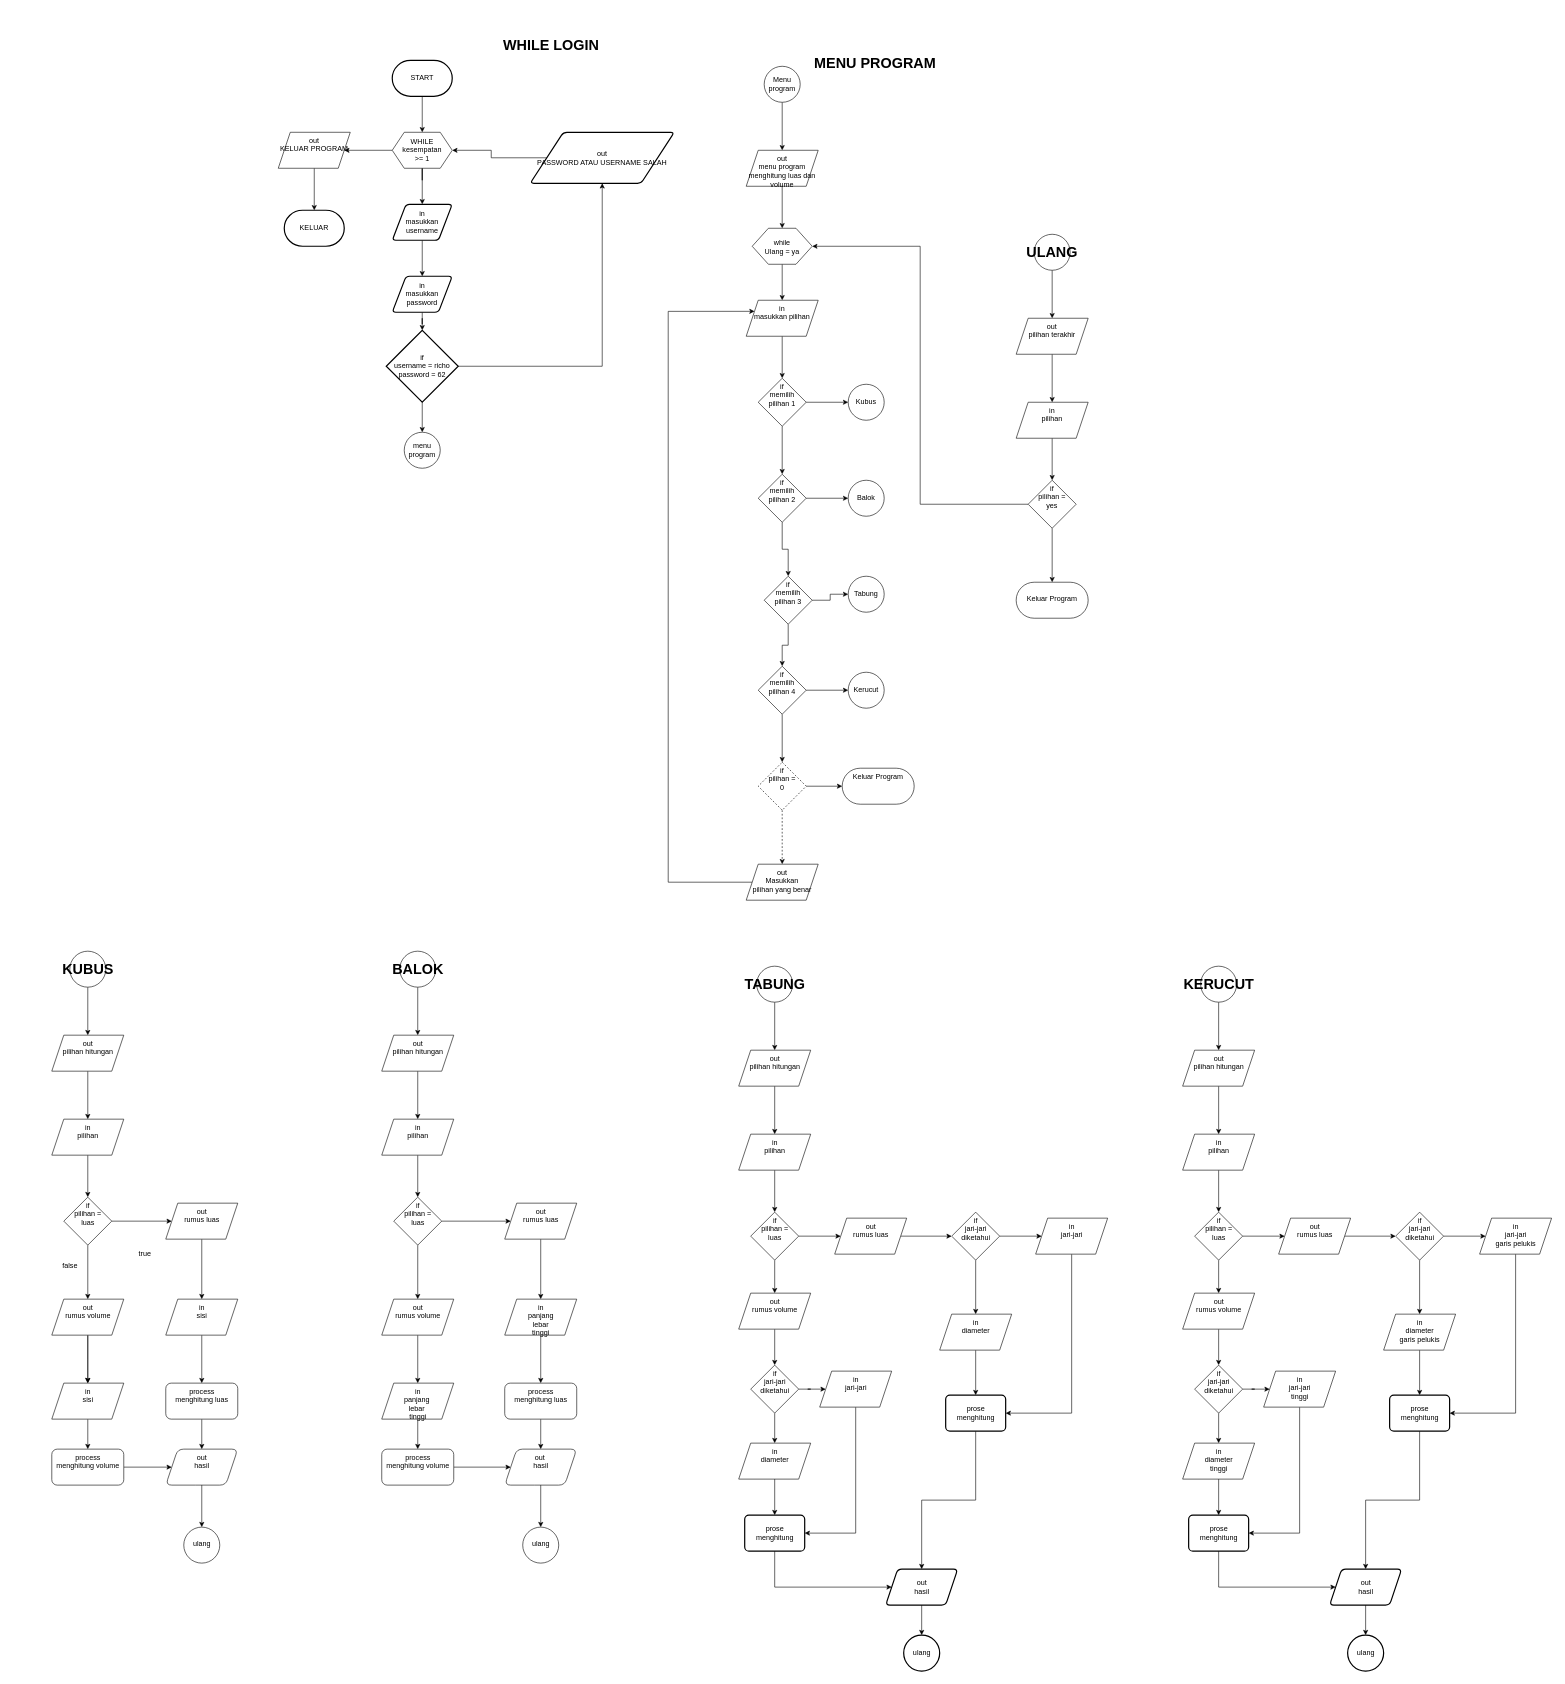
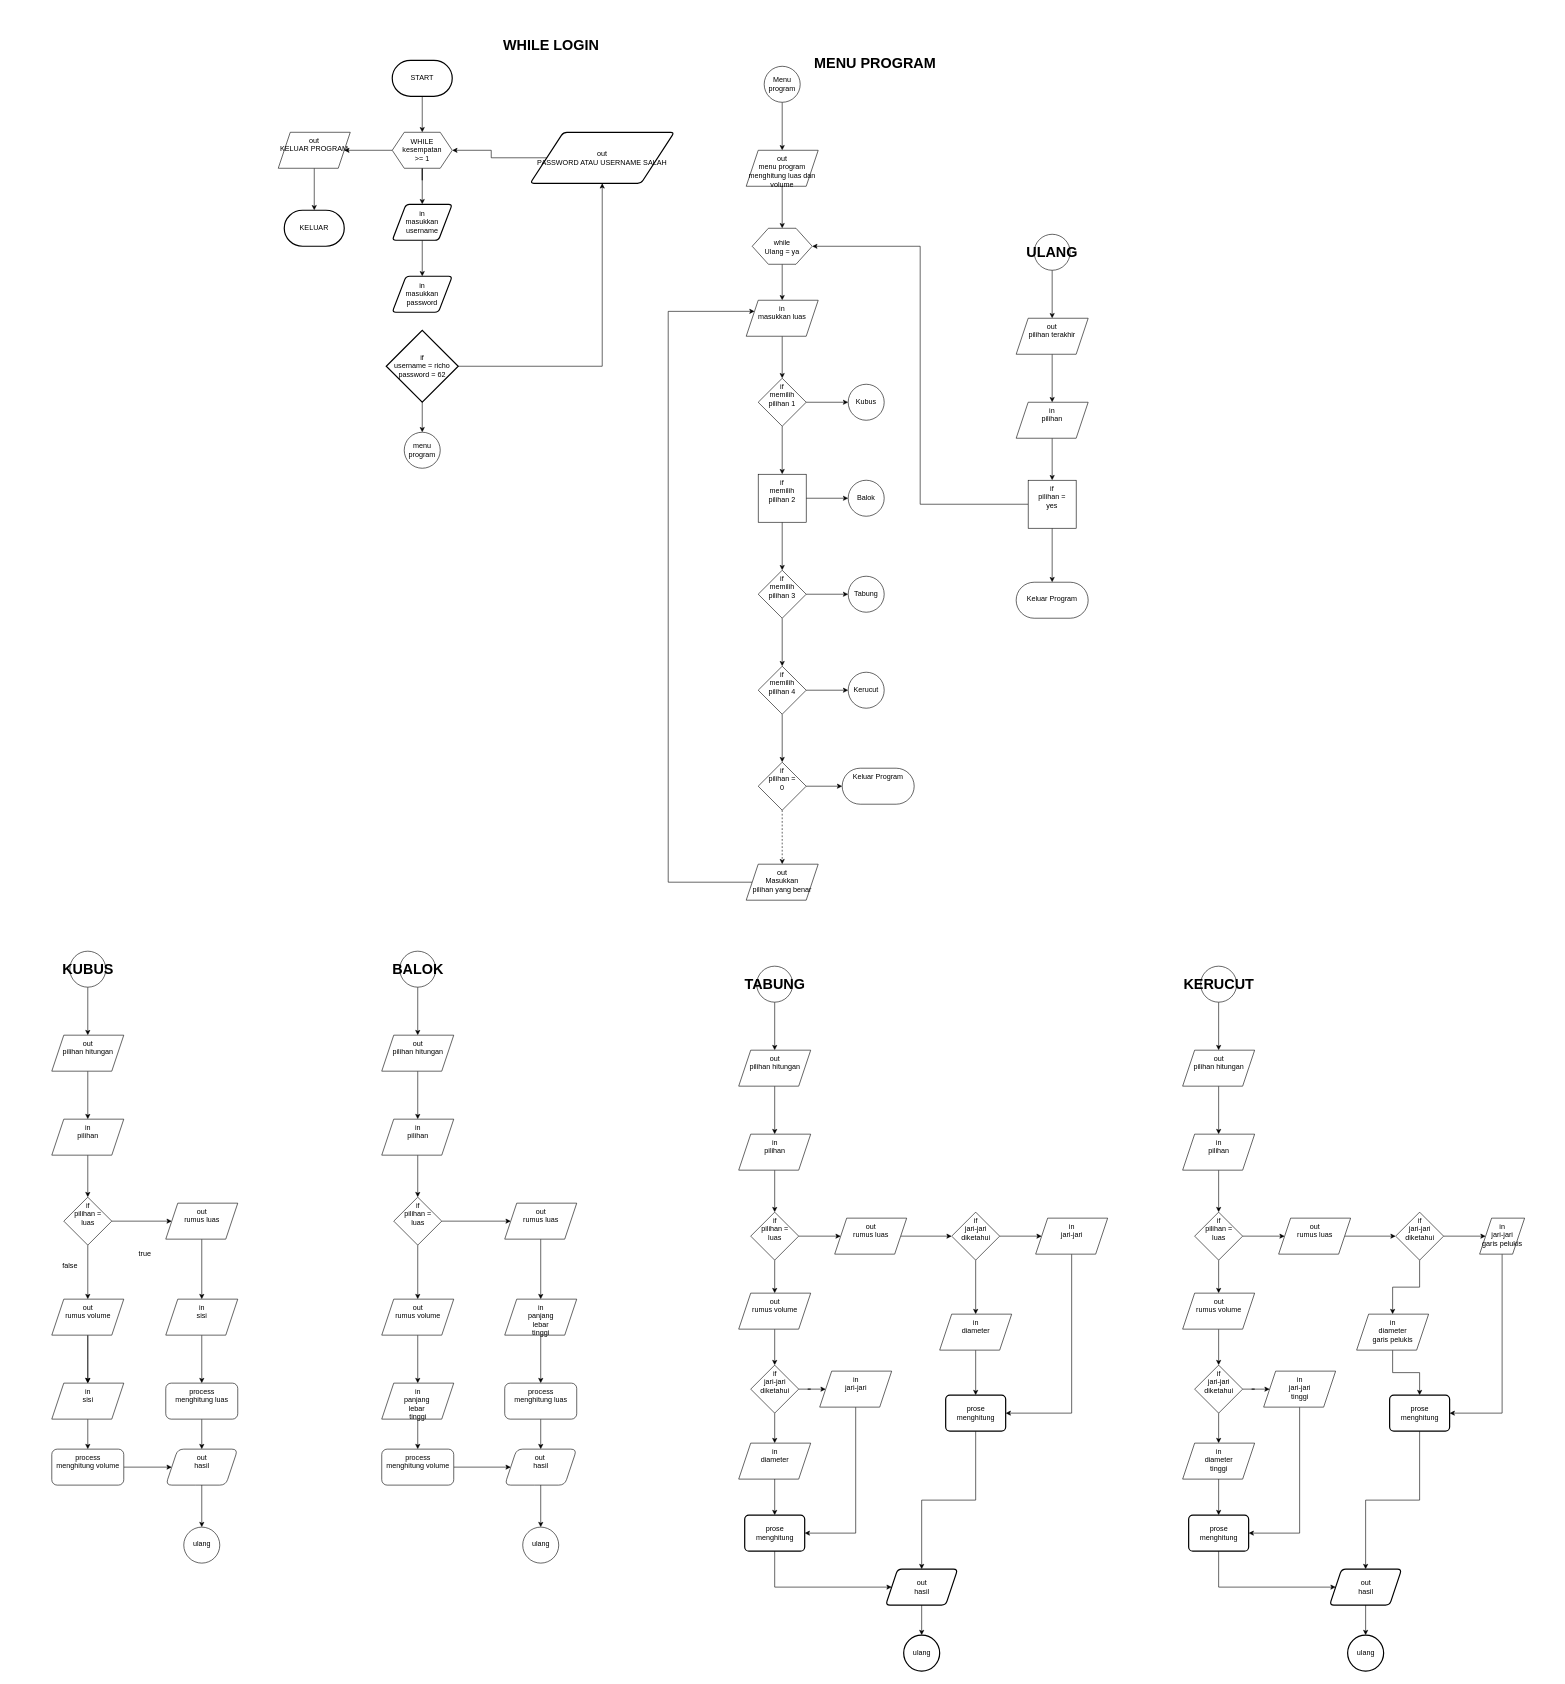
(782, 313) -> (782, 313)
(422, 321) -> none
(782, 498) -> (782, 498)
(1052, 504) -> (1052, 504)
(788, 600) -> (782, 594)
(782, 786) -> (782, 786)
(1516, 1236) -> (1502, 1236)
(1420, 1332) -> (1393, 1332)
